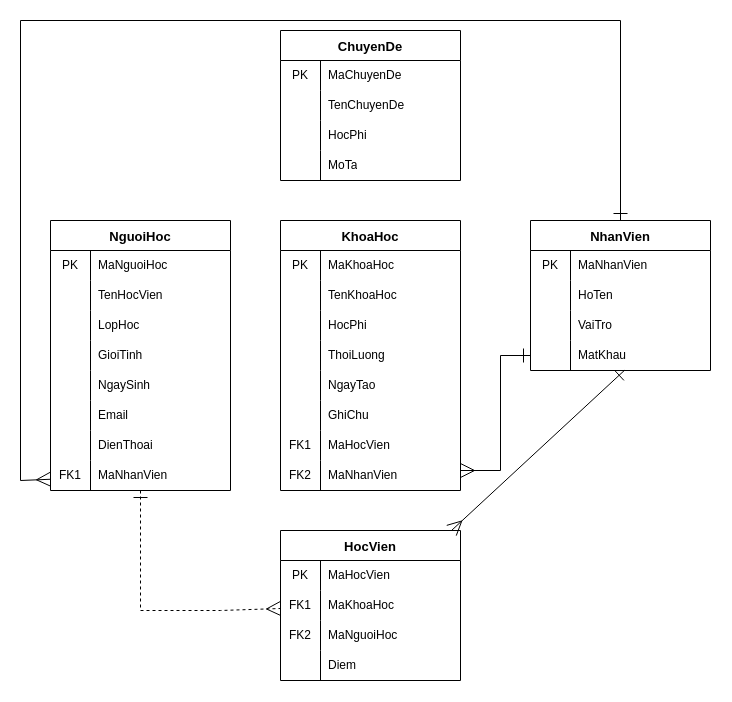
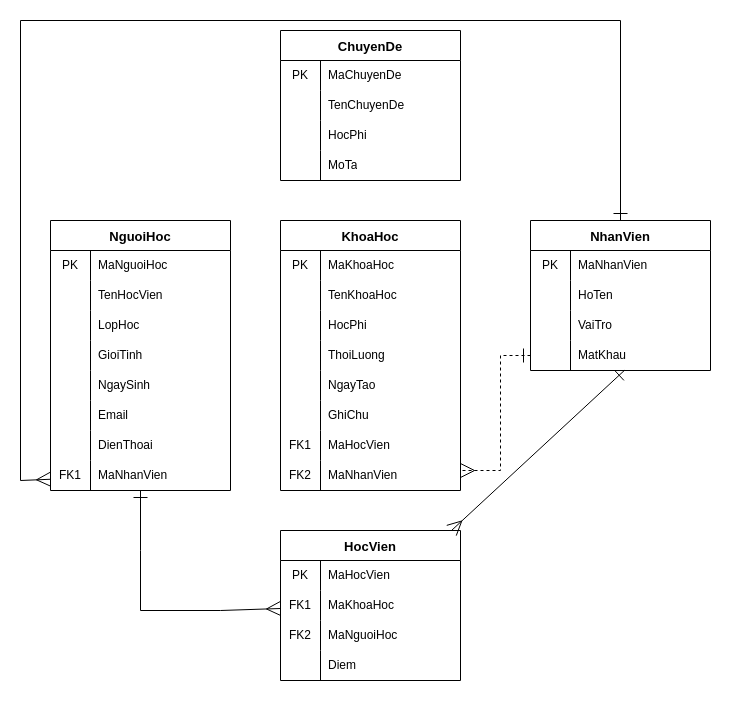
(501, 419) -> (501, 419)
(150, 611) -> (150, 611)
